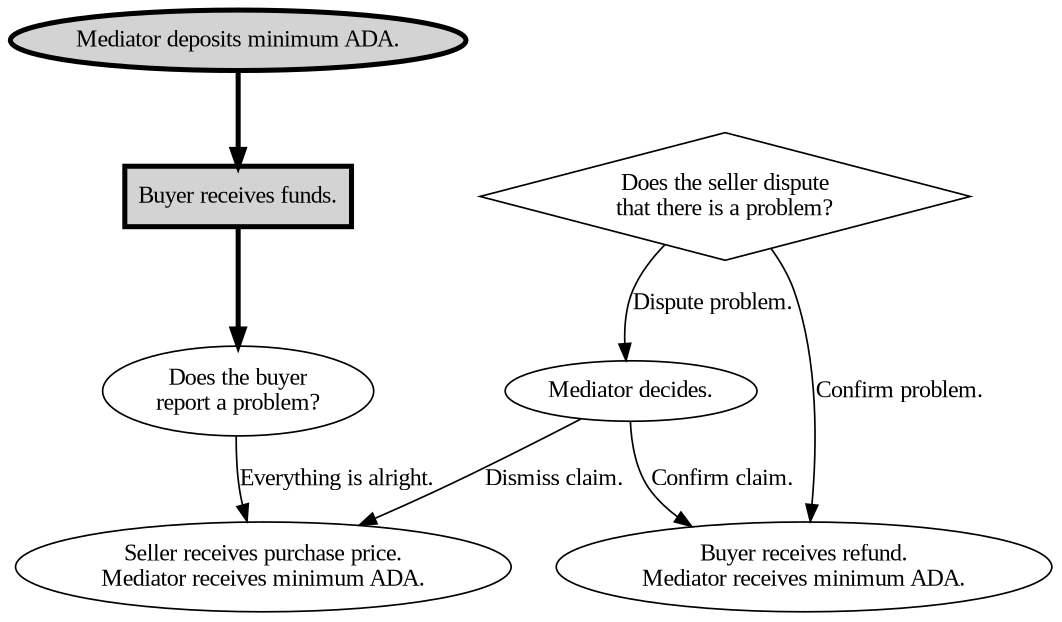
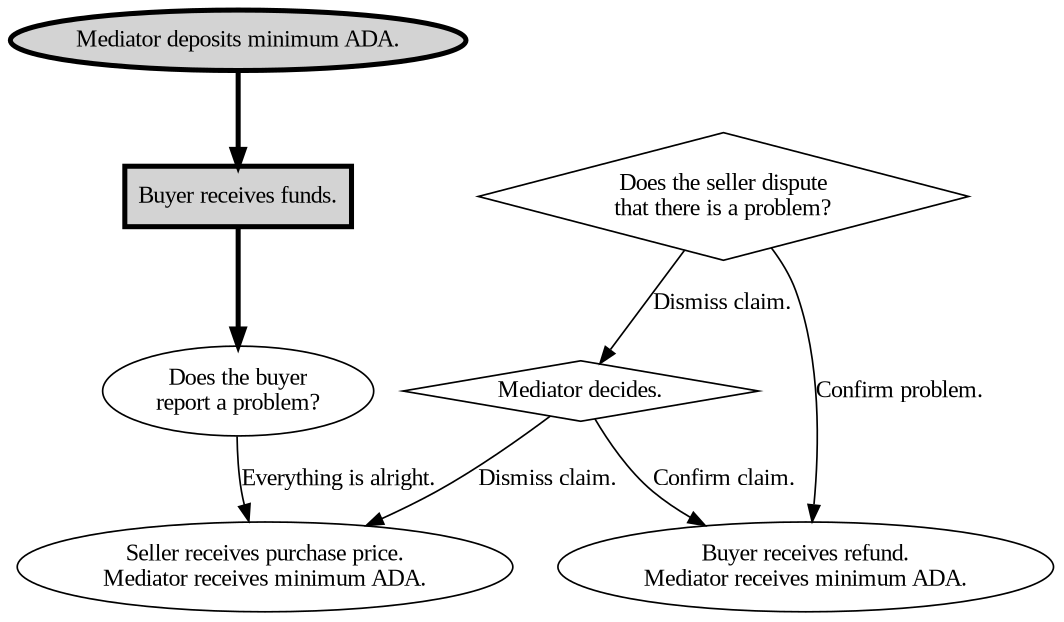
(713, 303) -> (723, 303)
(631, 391) -> (581, 391)
